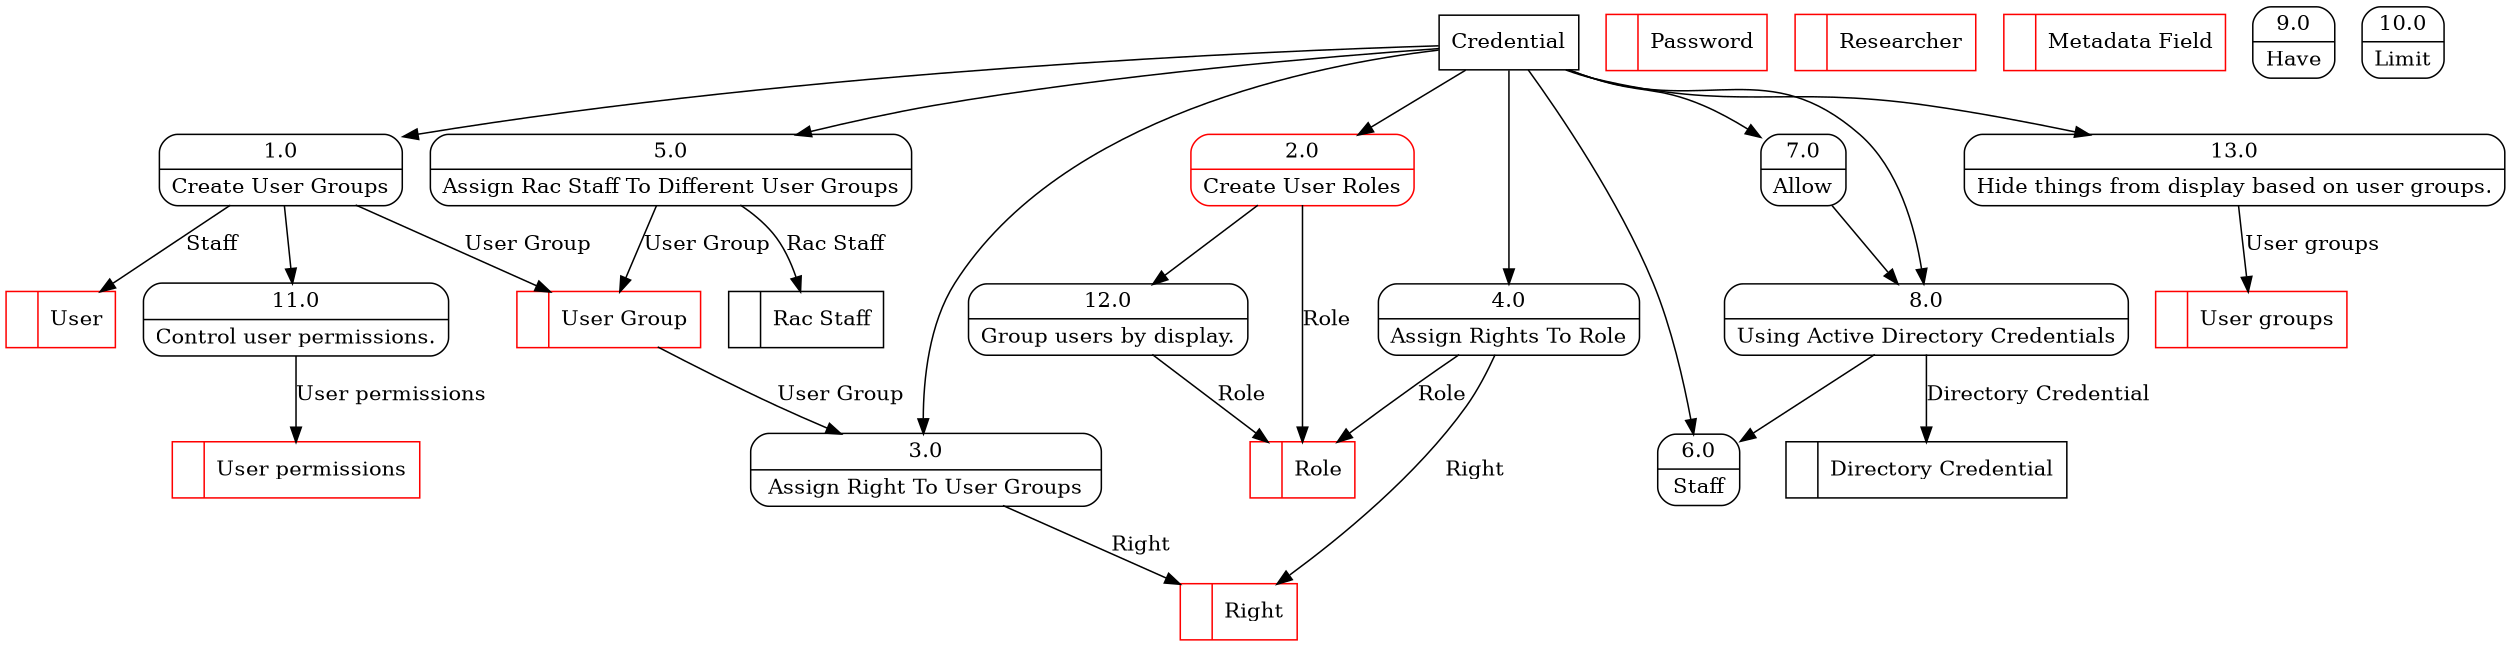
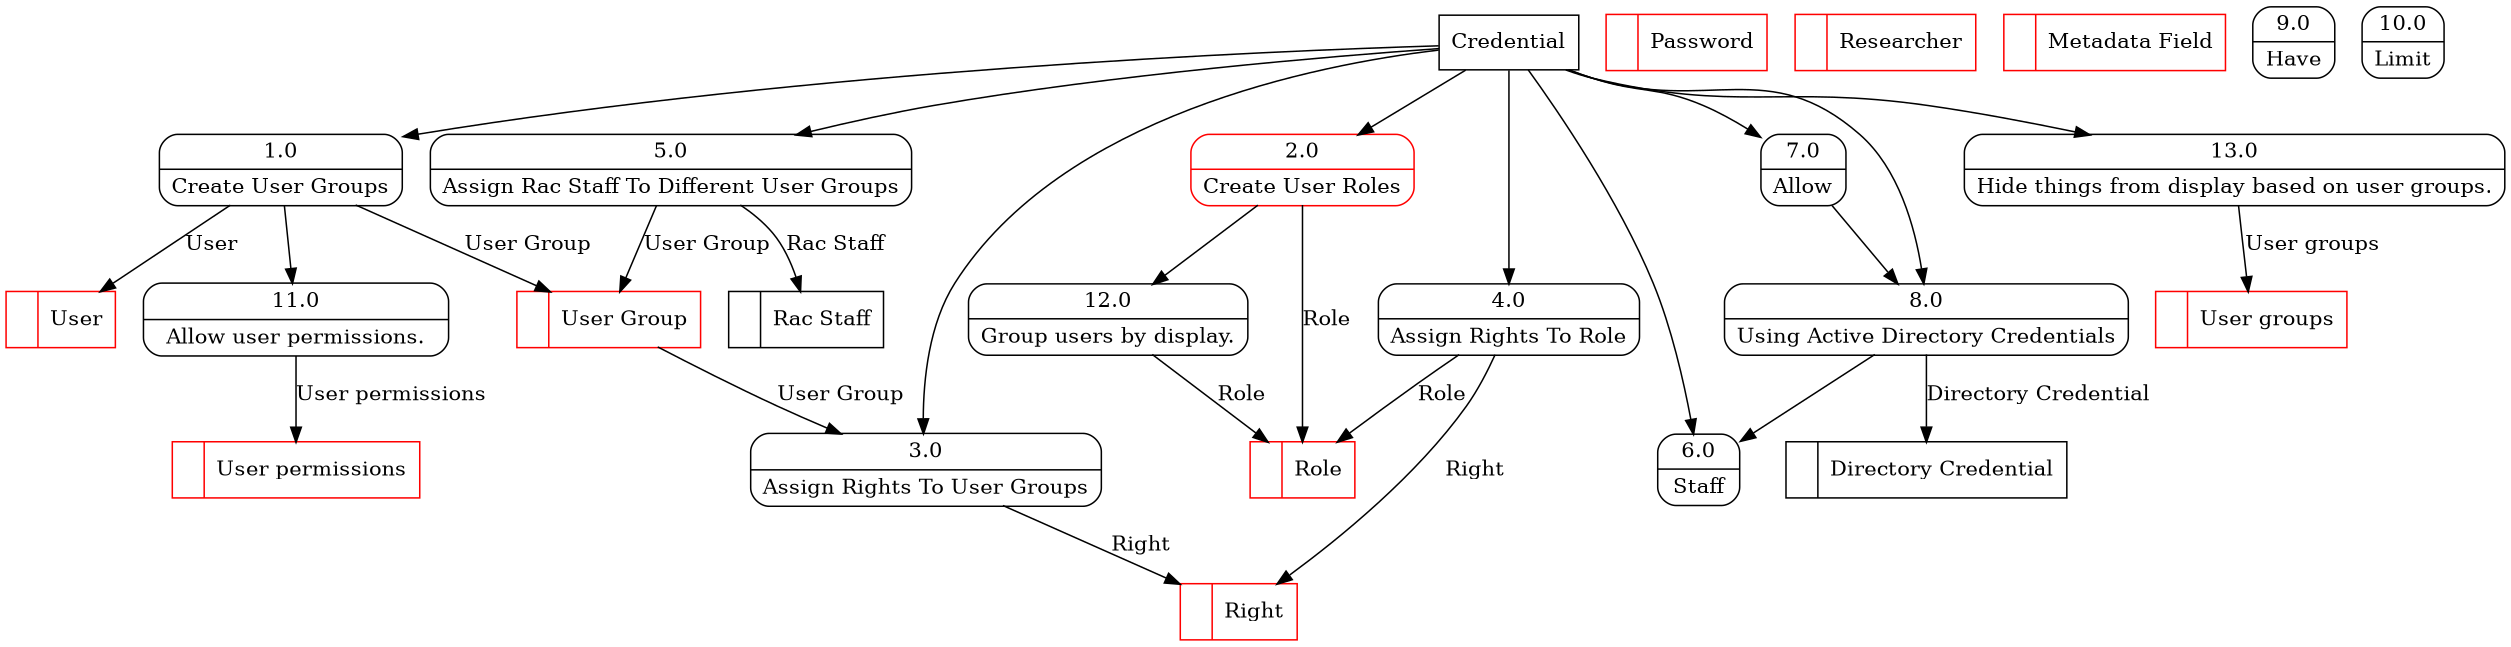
(212, 244) -> (212, 244)
(296, 337) -> (296, 337)
(926, 487) -> (926, 487)
